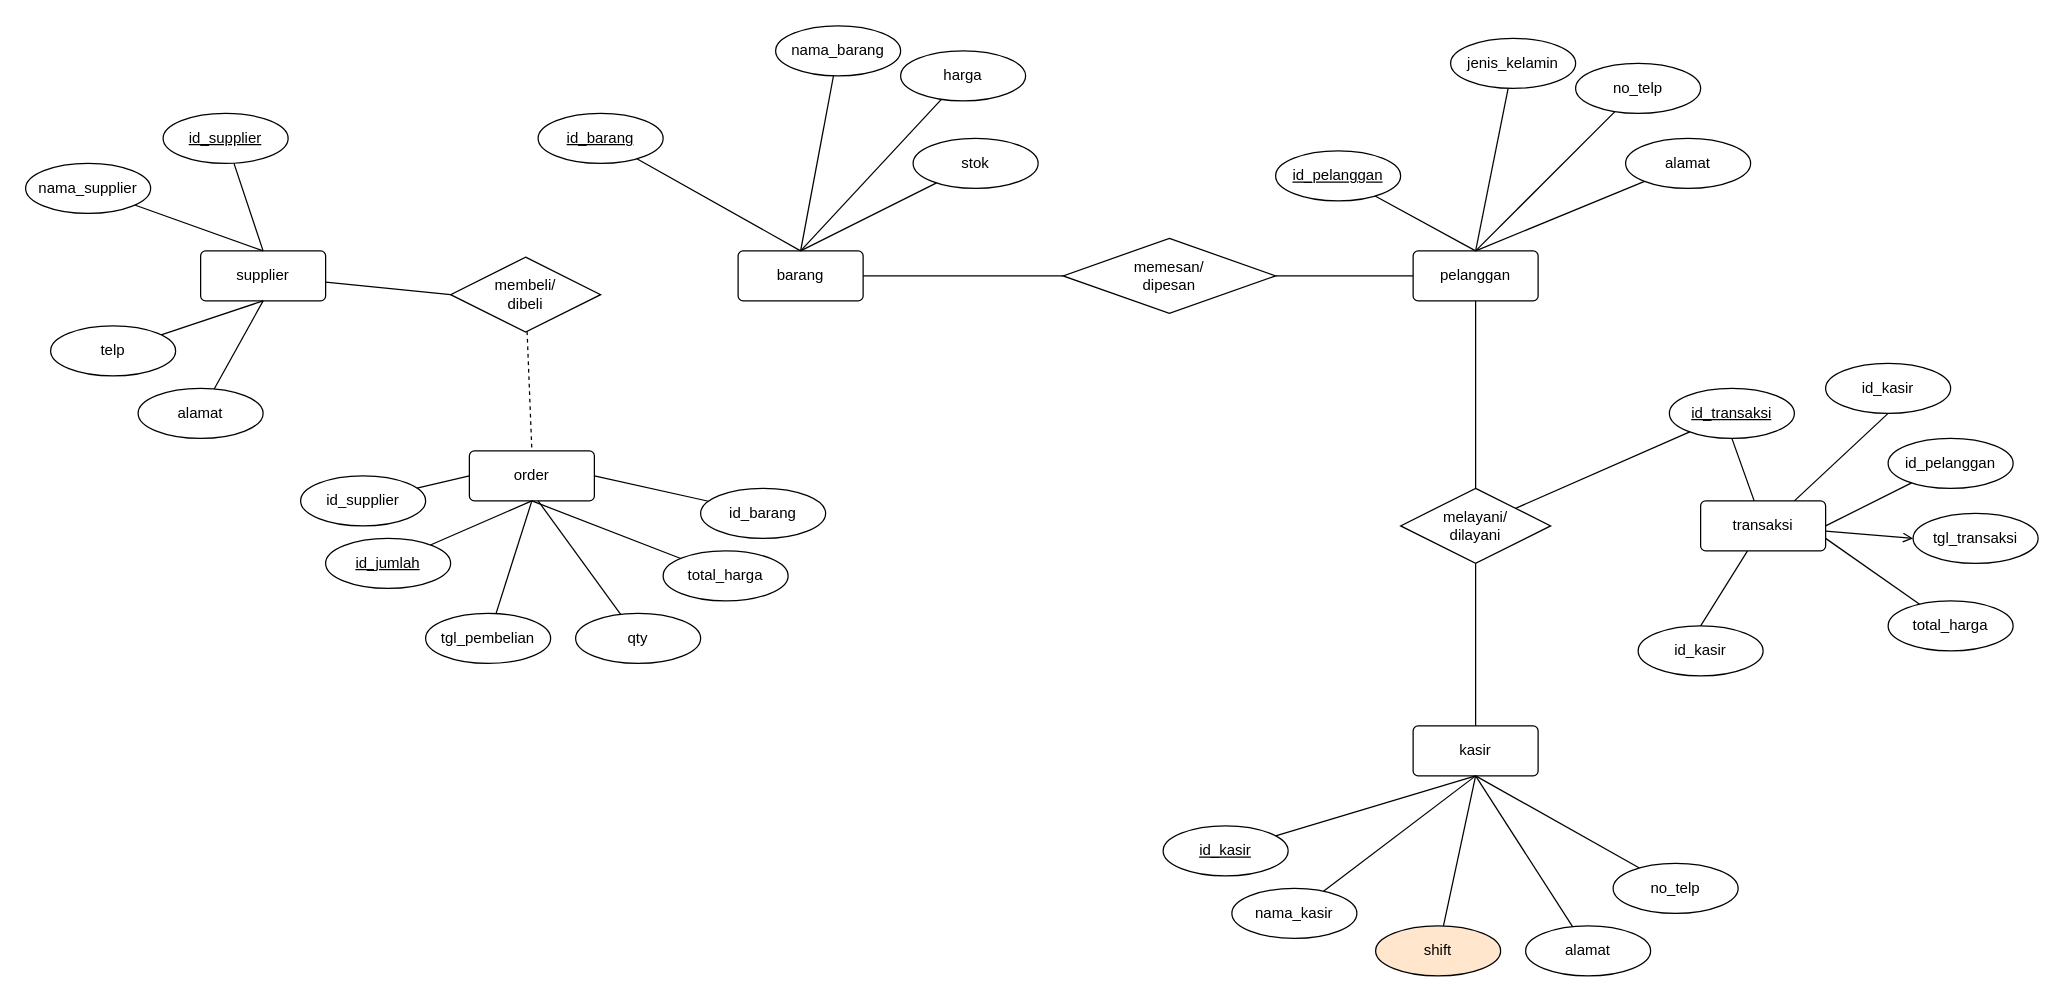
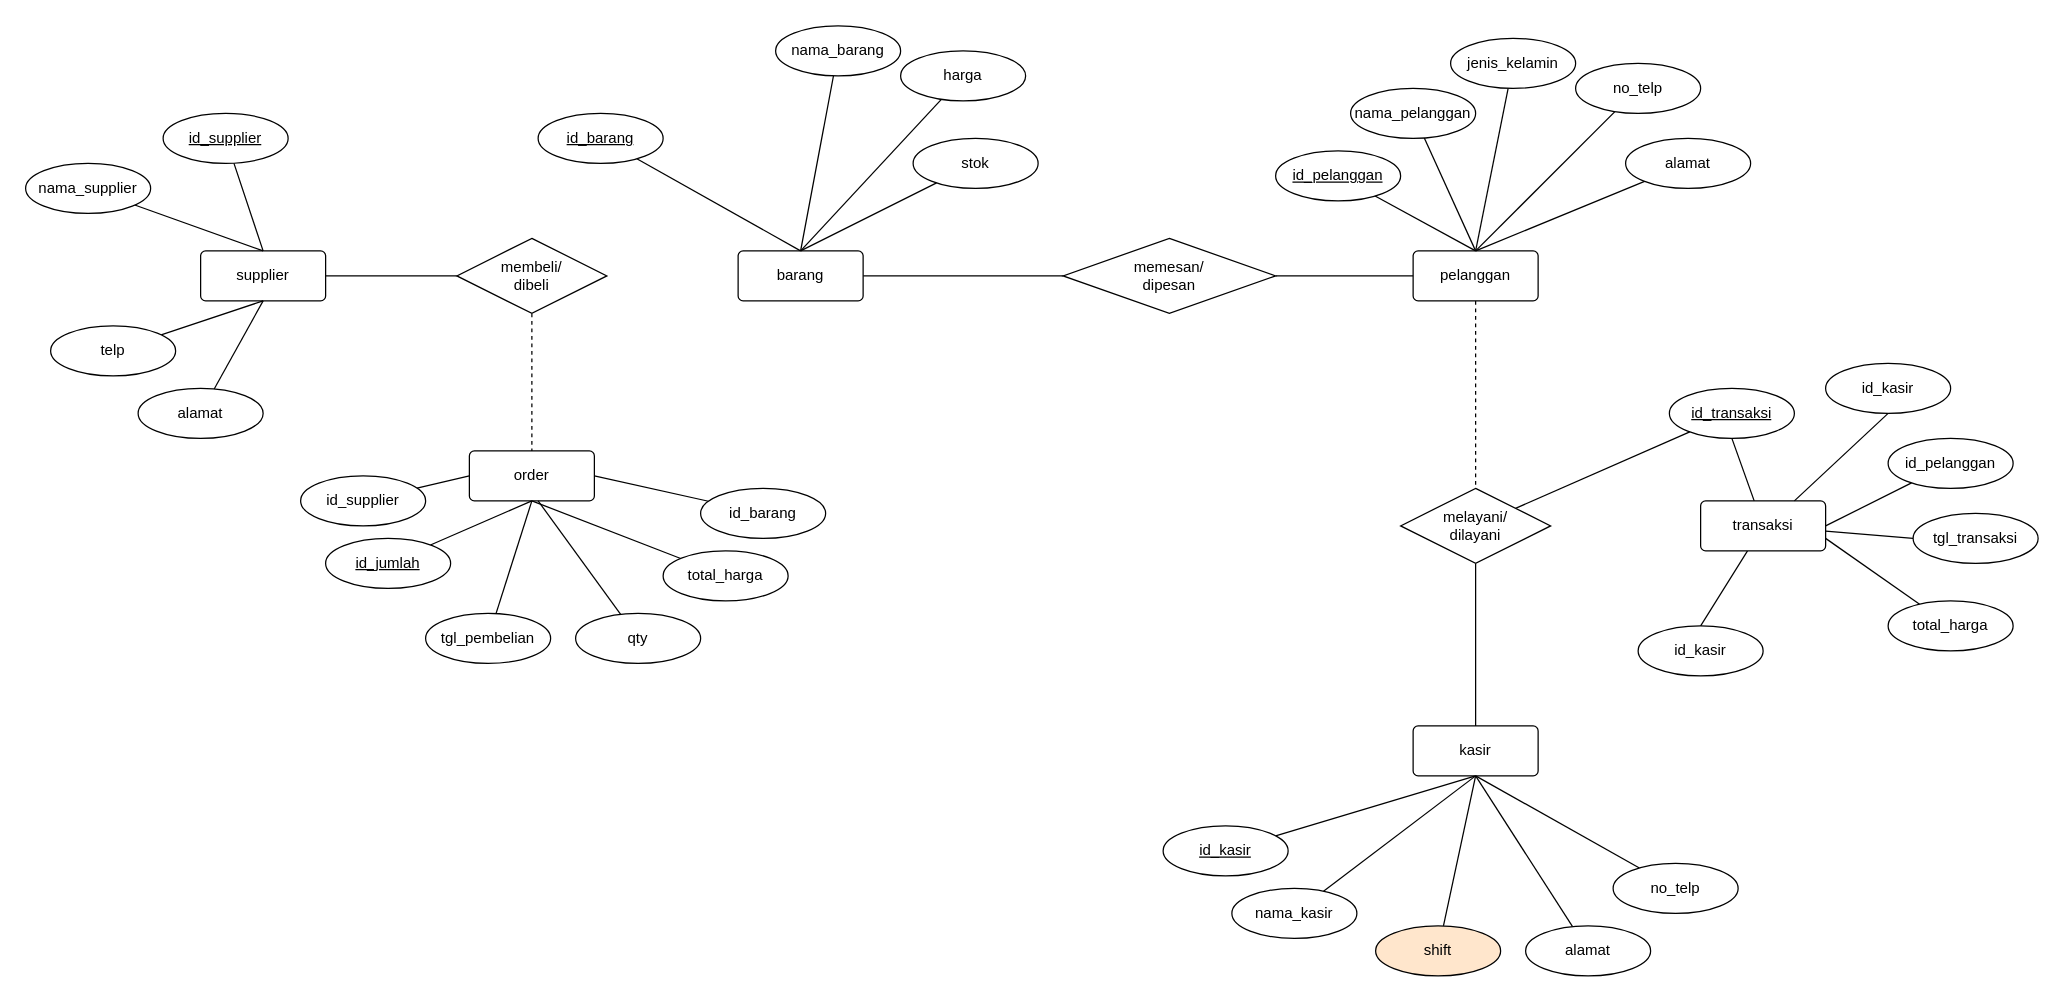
none -> (1413, 113)
none -> (1449, 192)
(526, 294) -> (532, 276)
(1476, 395) -> (1476, 395)
(1907, 538) -> (1908, 538)
